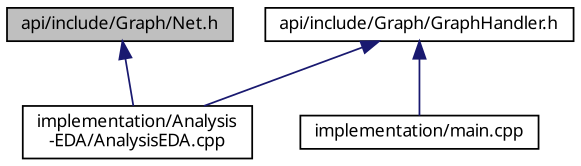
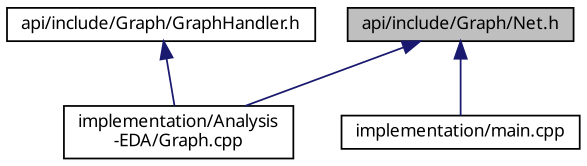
(419, 87) -> (461, 87)
(137, 132) -> (179, 132)
